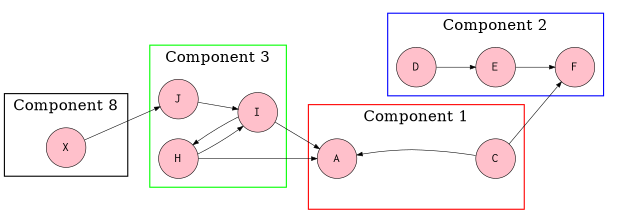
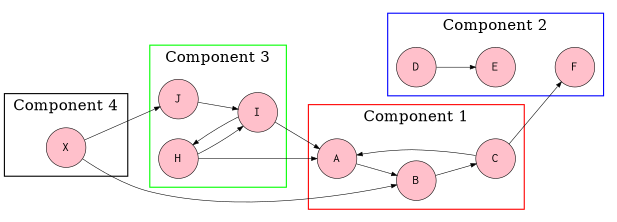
(533, 67) -> none
(66, 106) -> (66, 106)
none -> (416, 181)
